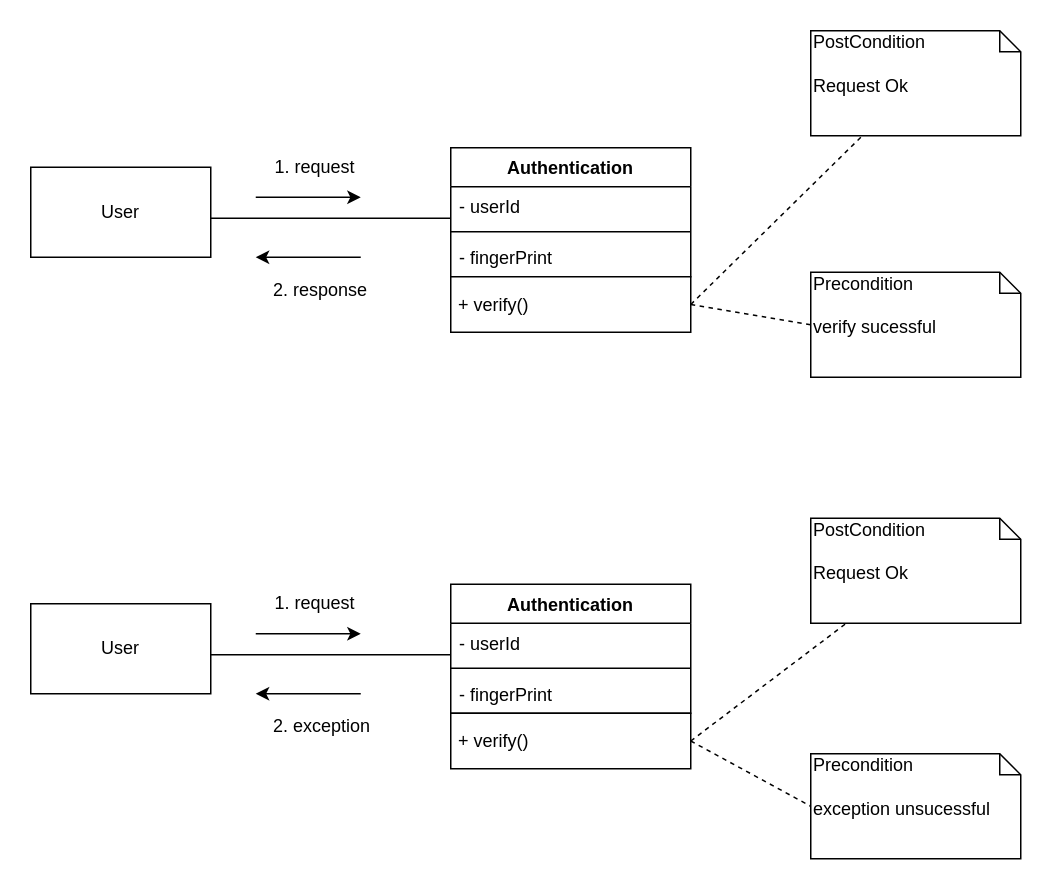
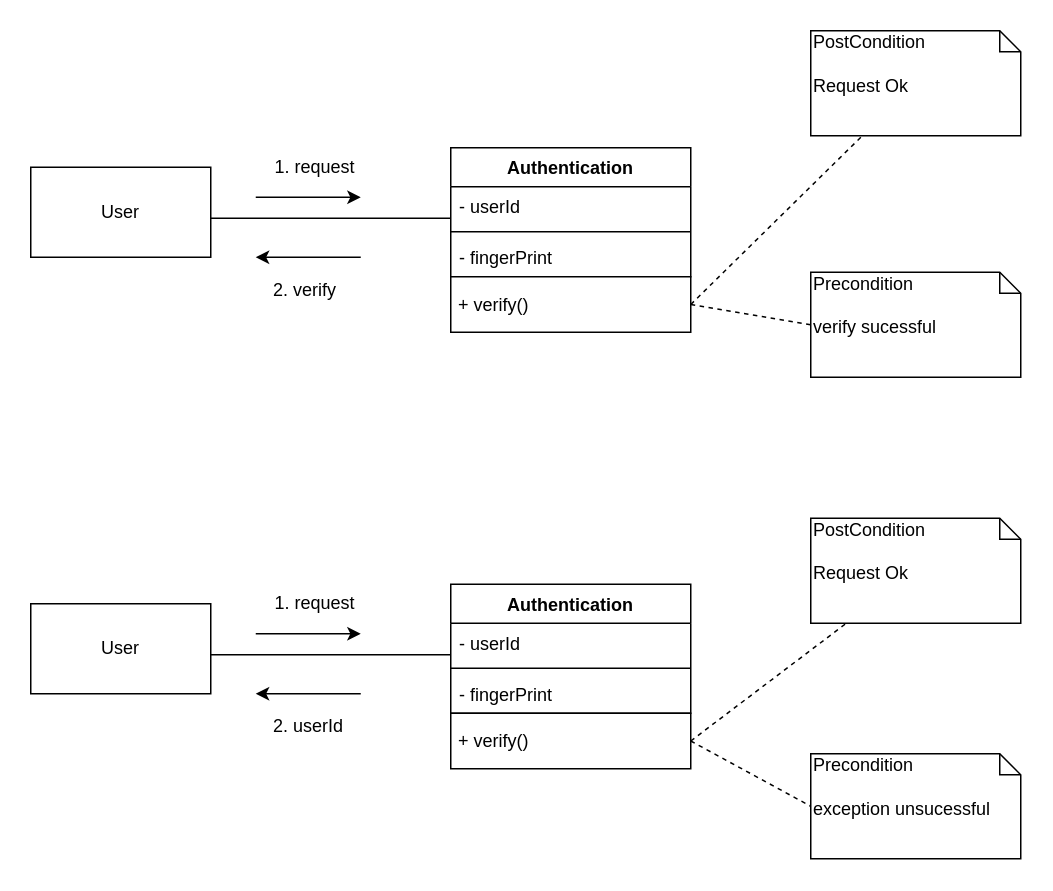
(325, 291) -> (312, 291)
(327, 727) -> (314, 727)
